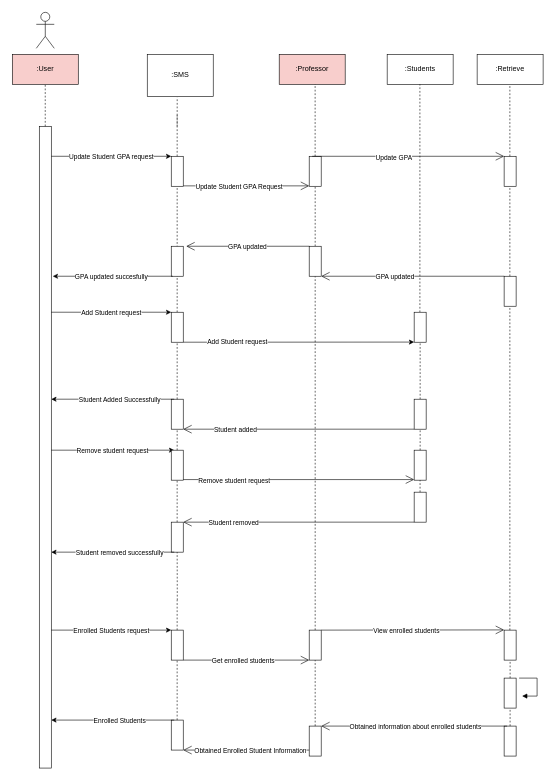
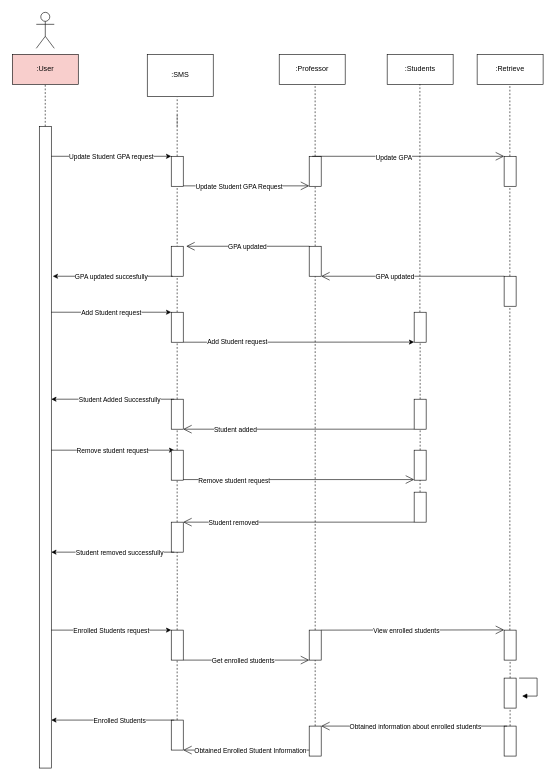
(312, 69) -> (312, 69)
